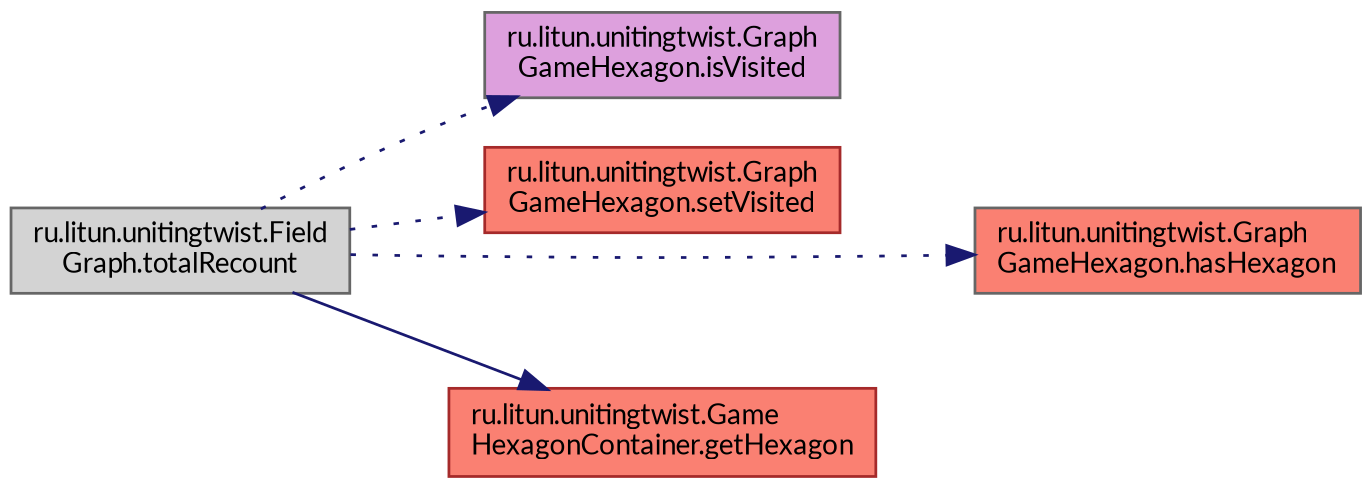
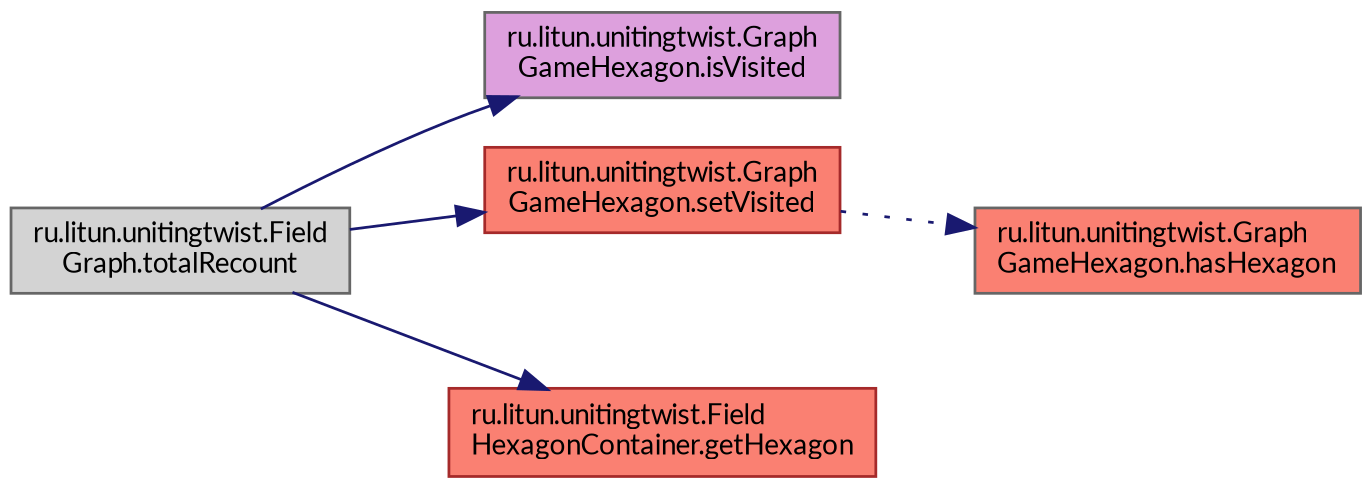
(374, 154) -> (374, 154)
(403, 223) -> (403, 223)
(648, 258) -> (894, 218)
(662, 432) -> (662, 432)
